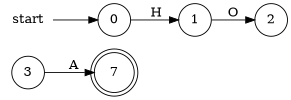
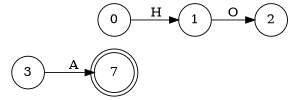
(28, 20) -> none
